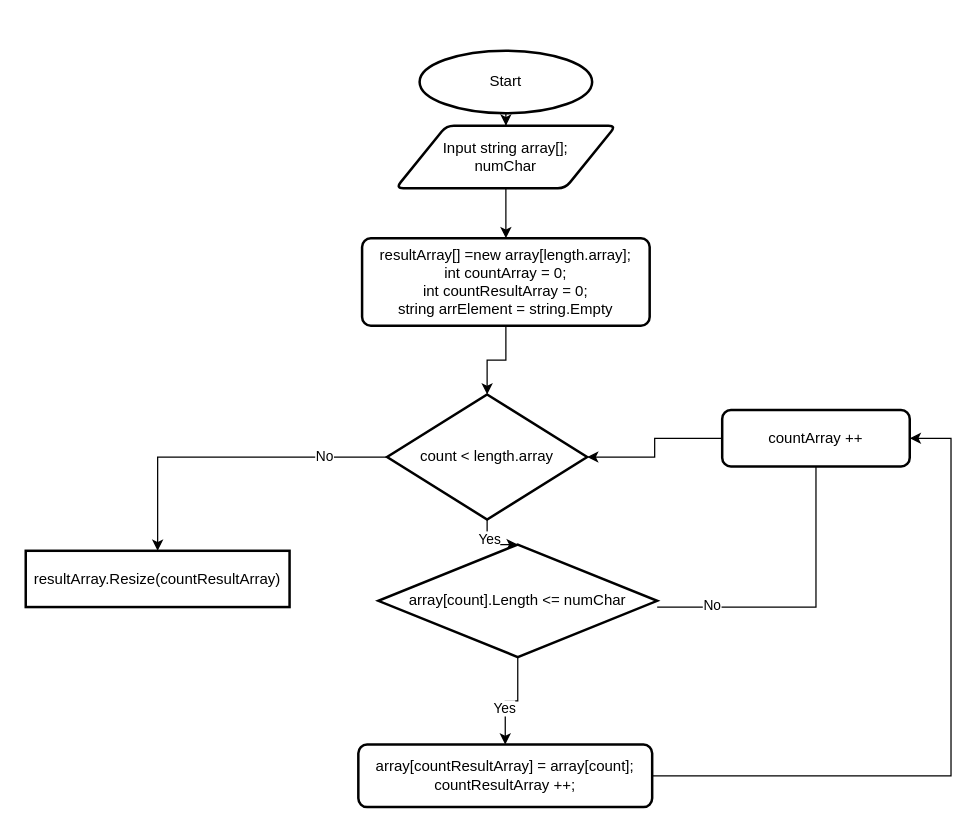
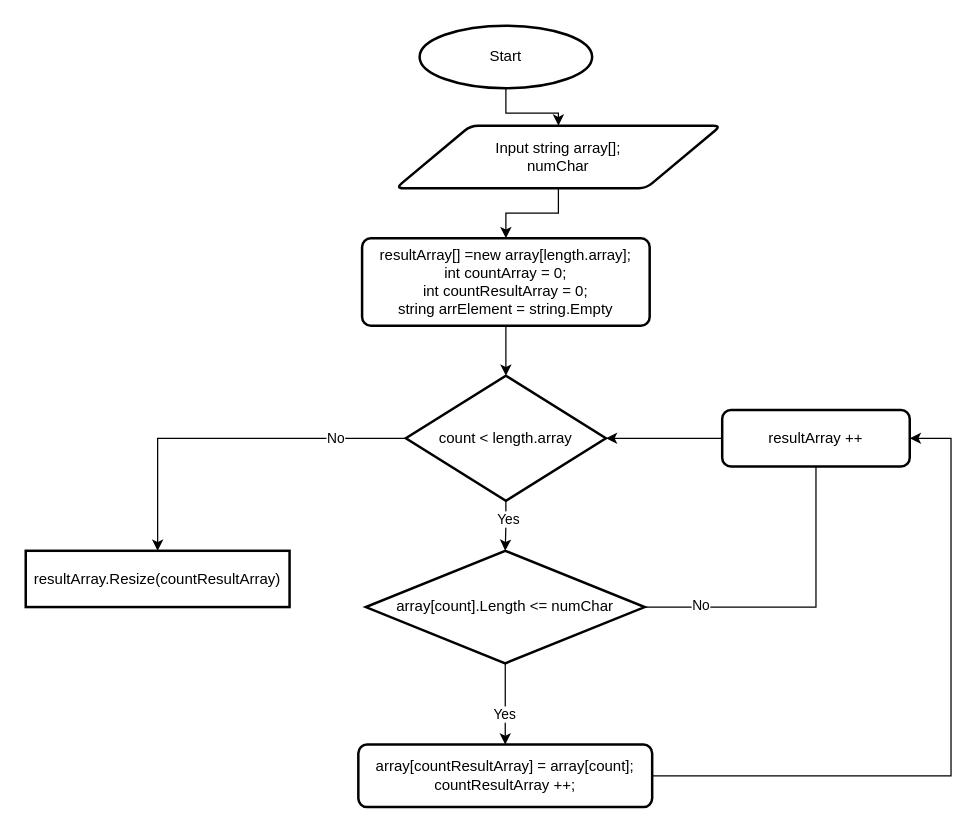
(506, 82) -> (506, 57)
(506, 157) -> (558, 157)
(816, 438) -> (816, 438)
(487, 457) -> (506, 438)
(518, 601) -> (505, 607)
